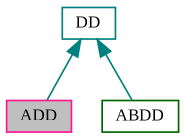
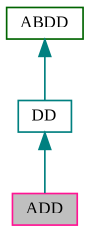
(119, 77) -> (45, 78)
